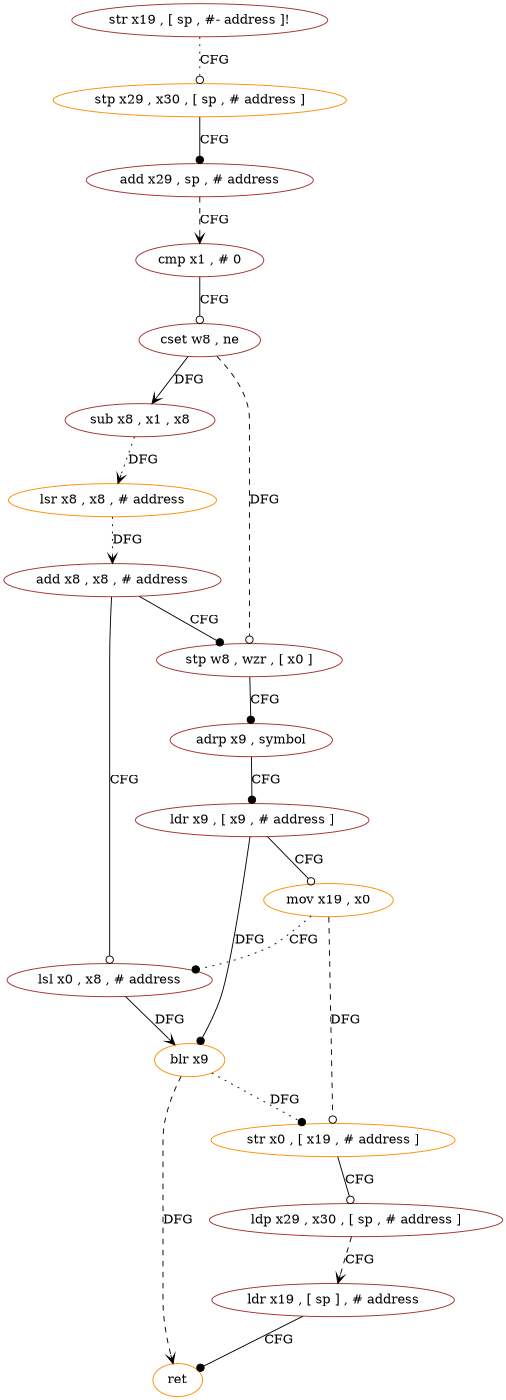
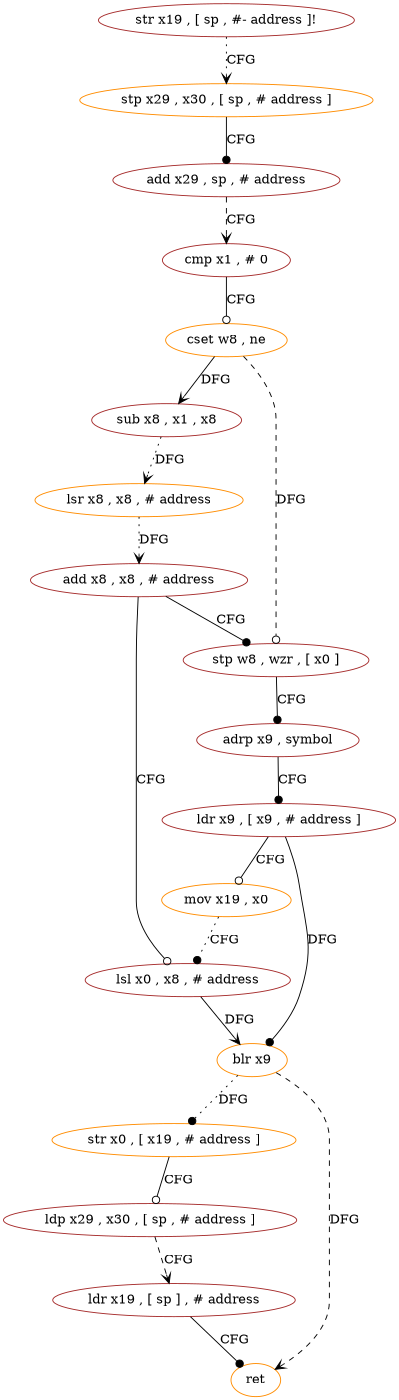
(200, 56) -> (226, 56)
(200, 340) -> (226, 340)
(331, 1016) -> none
